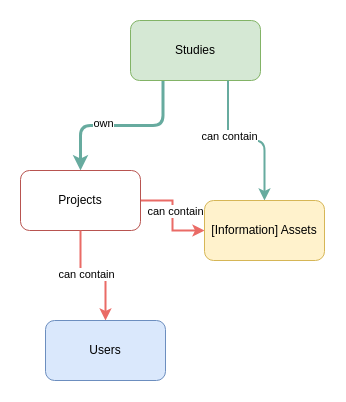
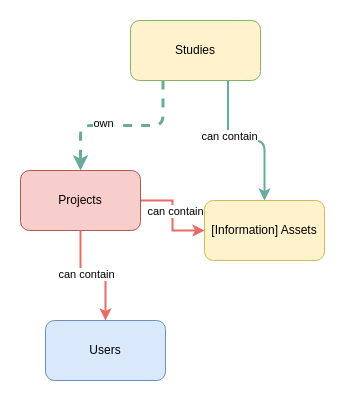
(196, 51) -> (196, 51)
(152, 126) -> (152, 126)
(81, 201) -> (81, 201)
